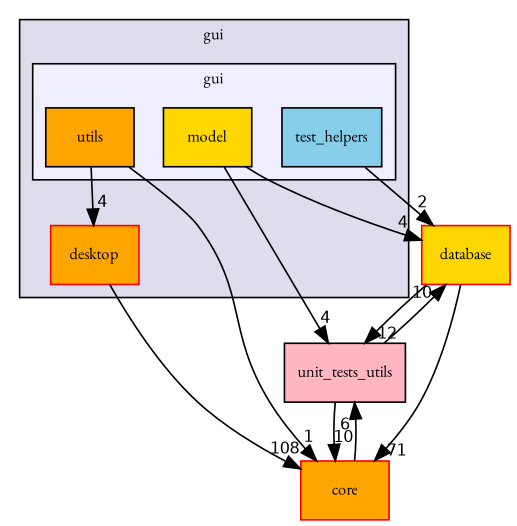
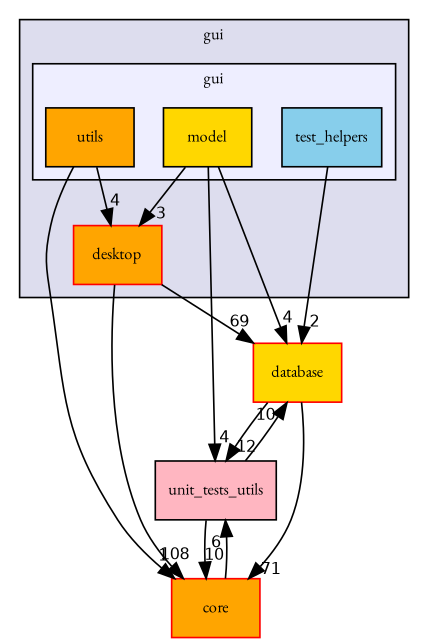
none -> (168, 190)
none -> (200, 309)
